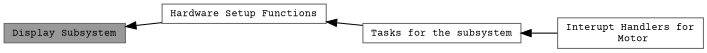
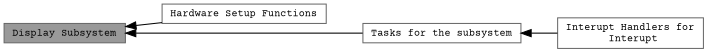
(350, 24) -> (249, 33)
(631, 33) -> (631, 33)
